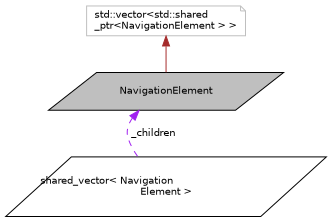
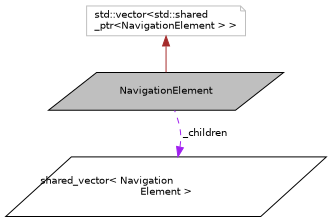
(128, 138) -> (180, 128)
